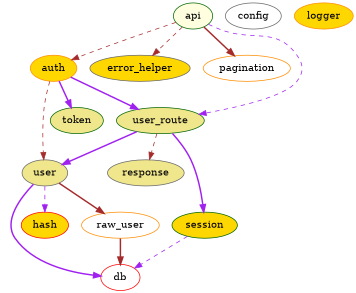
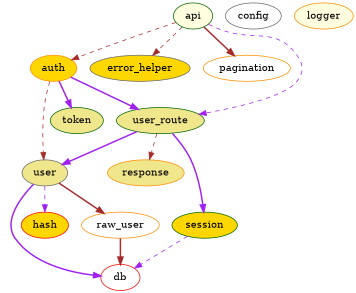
(324, 16) -> (324, 16)
(146, 173) -> (146, 173)
